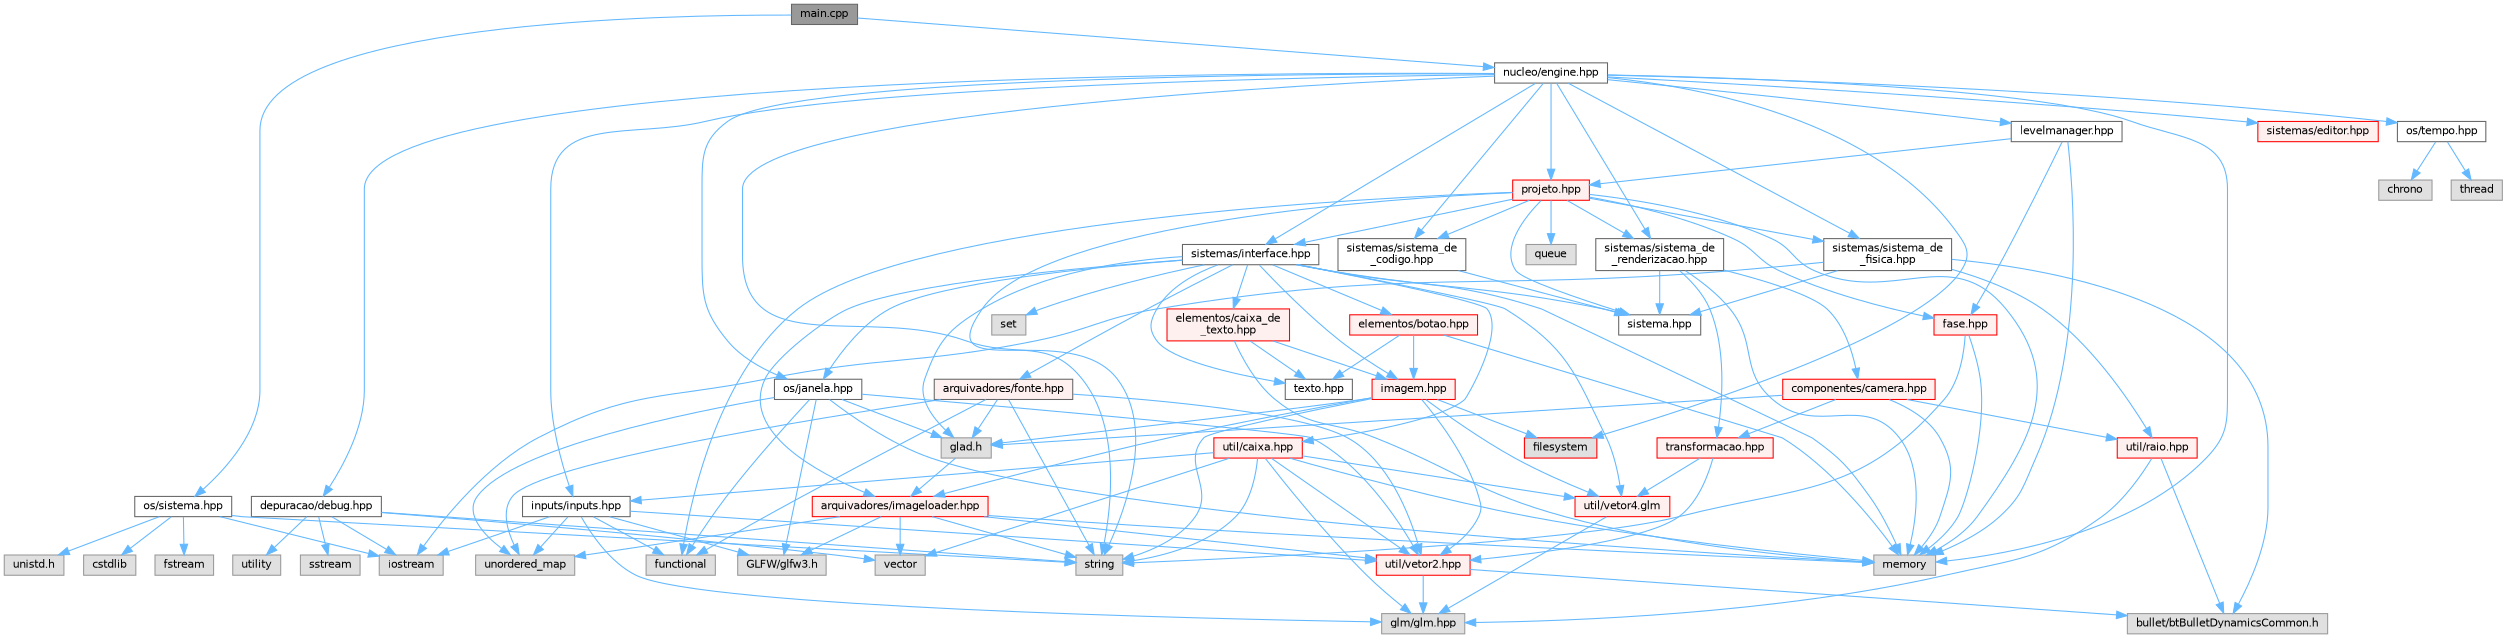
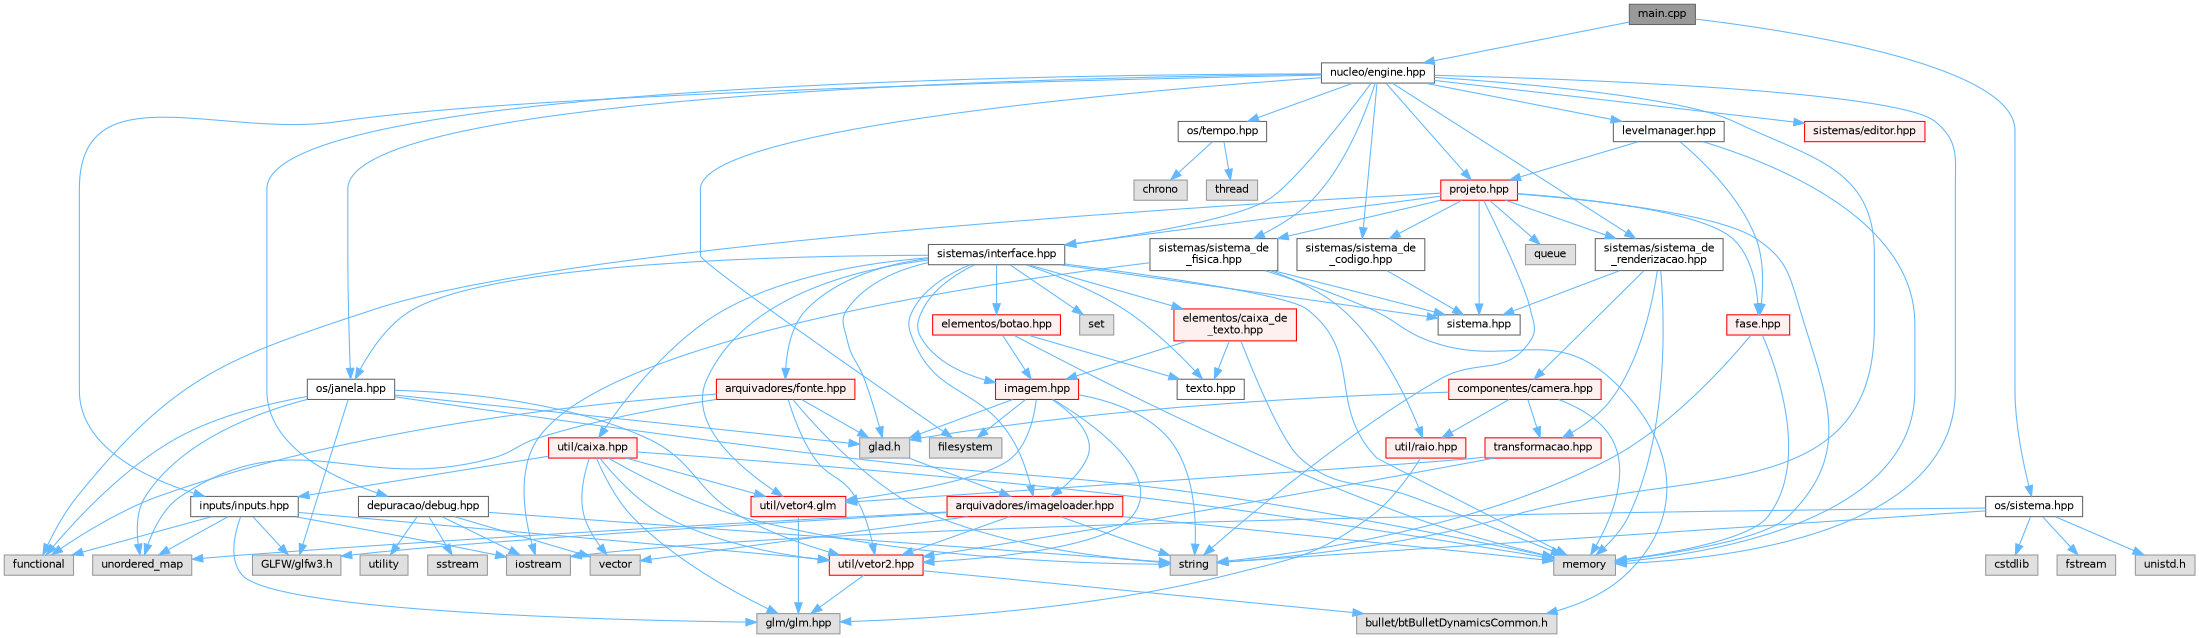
(1003, 389) -> (786, 389)
(1561, 448) -> (966, 448)
(2190, 531) -> none
